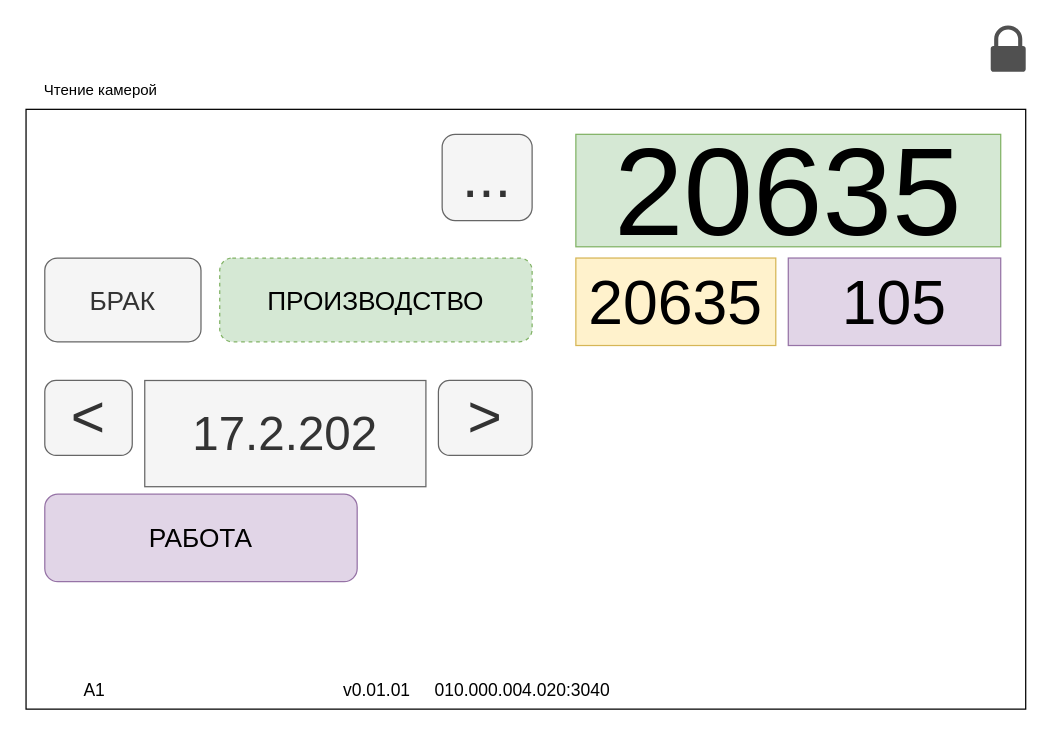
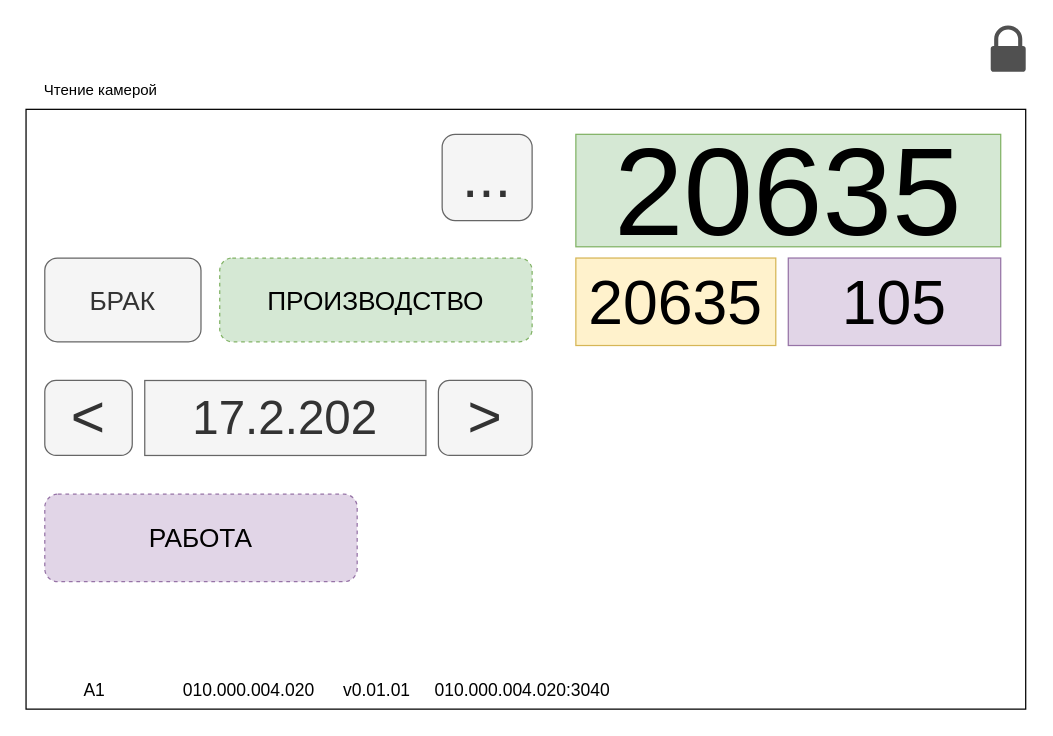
(285, 434) -> (285, 418)
(201, 538) -> (201, 538)
none -> (249, 691)
